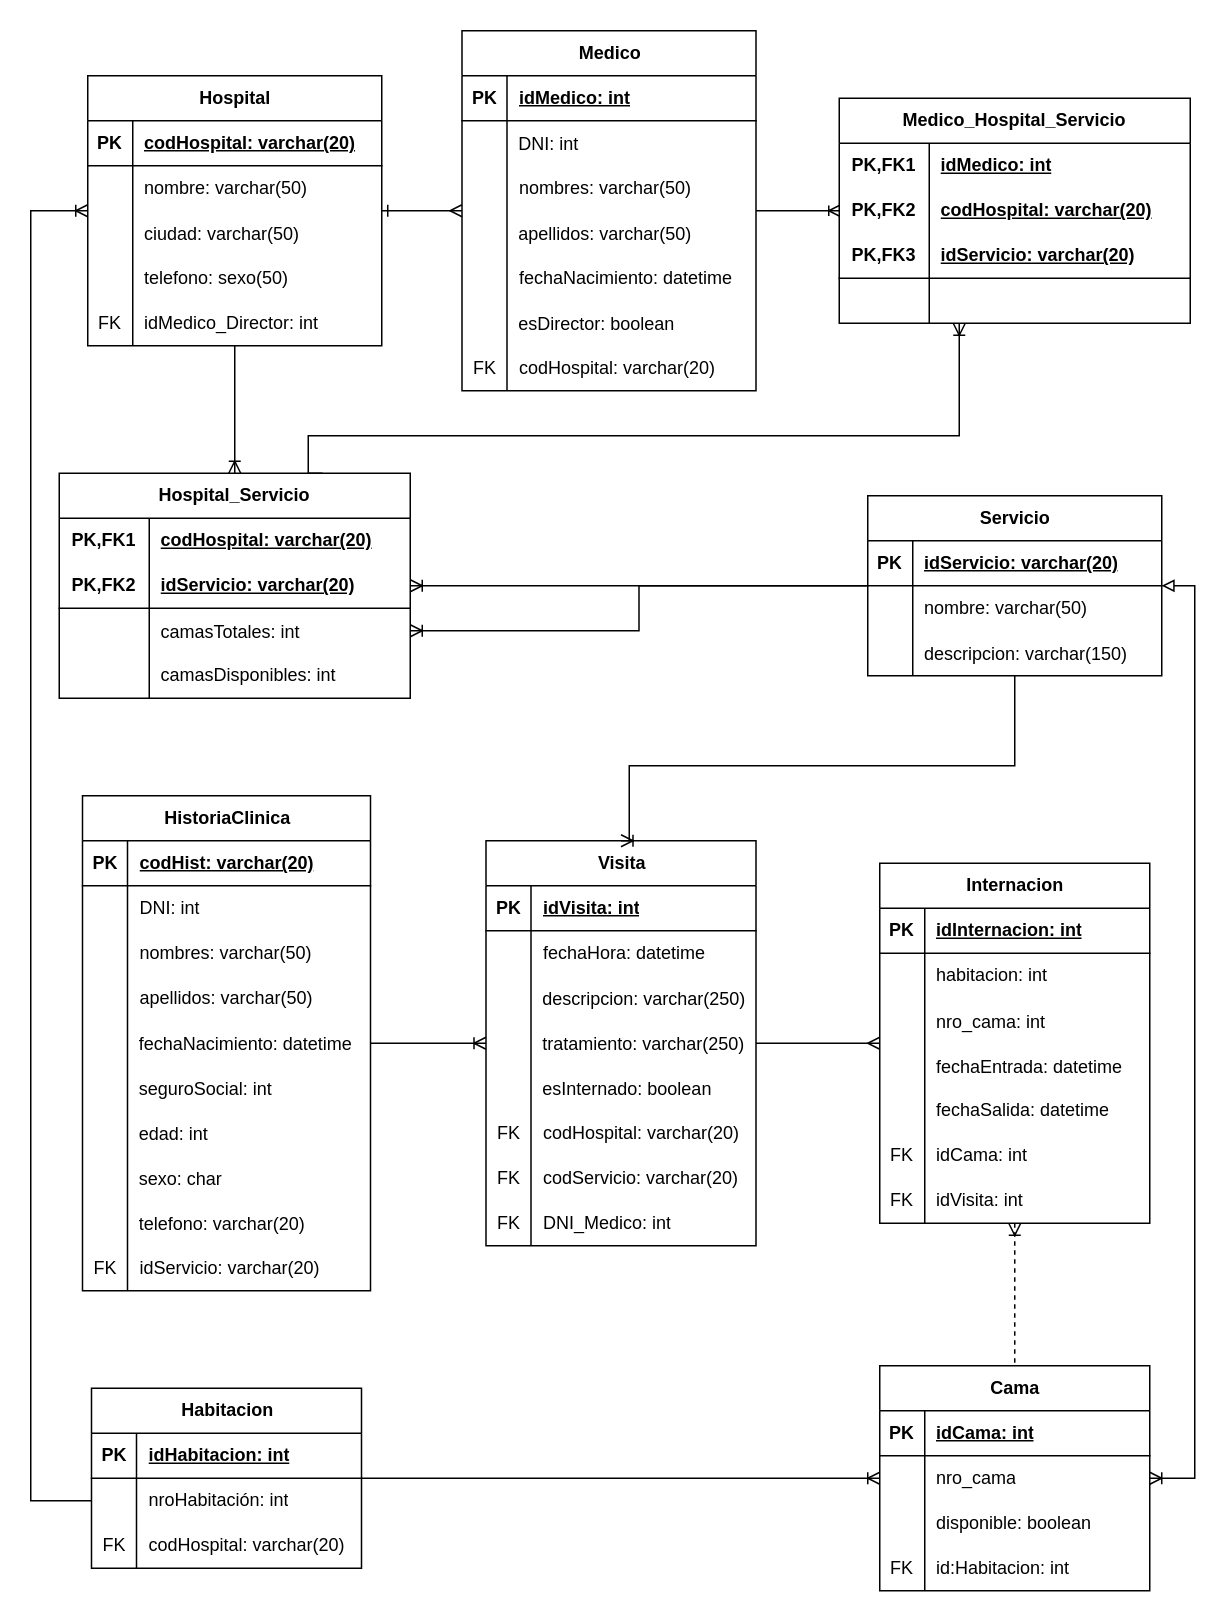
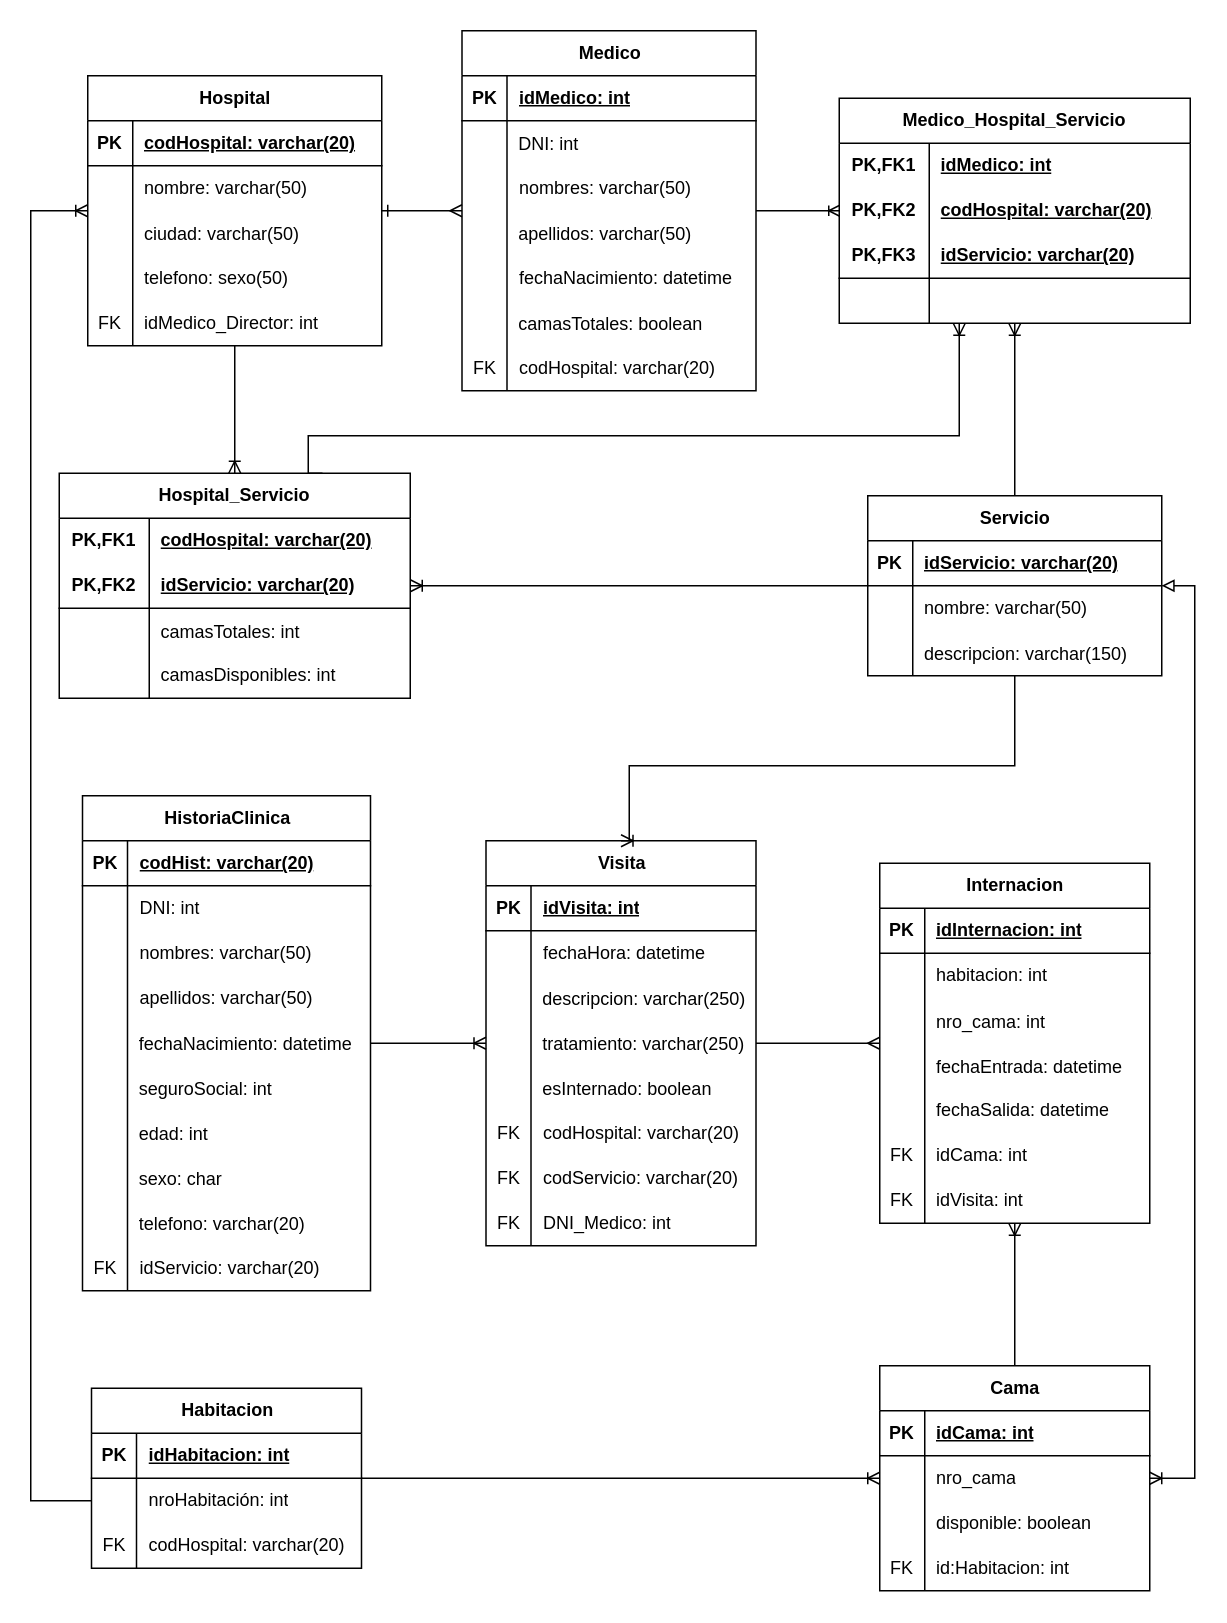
(605, 324) -> (615, 324)
(549, 631) -> (1015, 412)
(1015, 1296) -> (1015, 1296)
